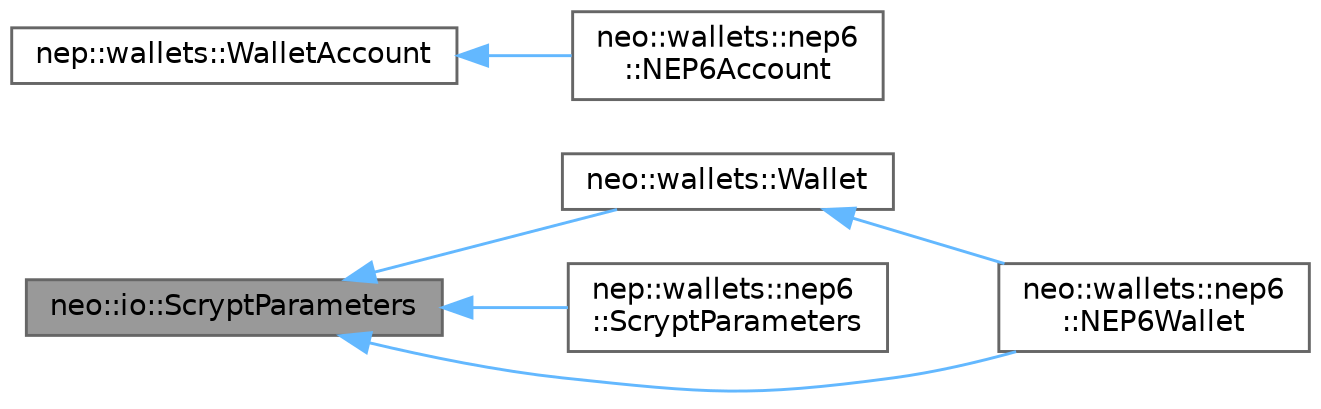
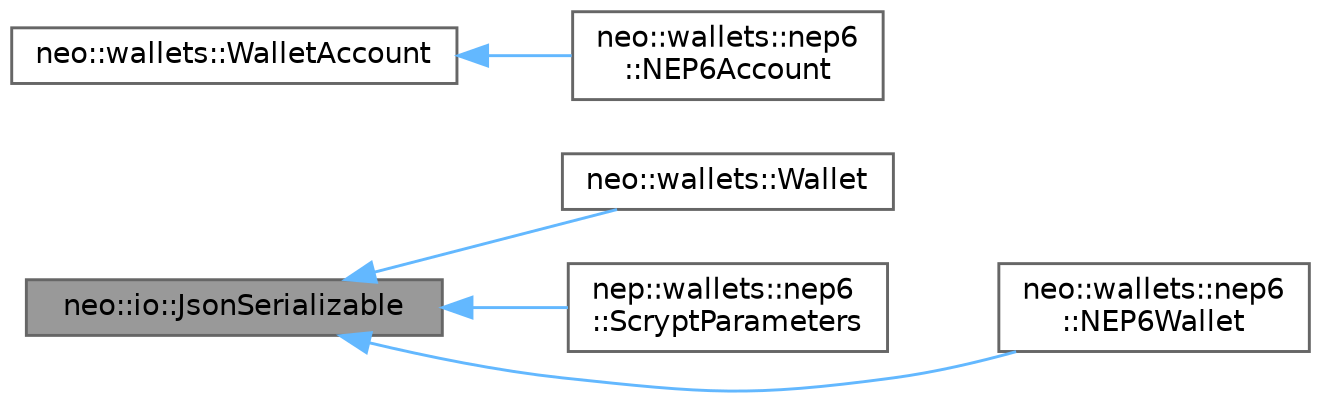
(234, 56) -> (234, 56)
(929, 241) -> none
(234, 308) -> (234, 308)
